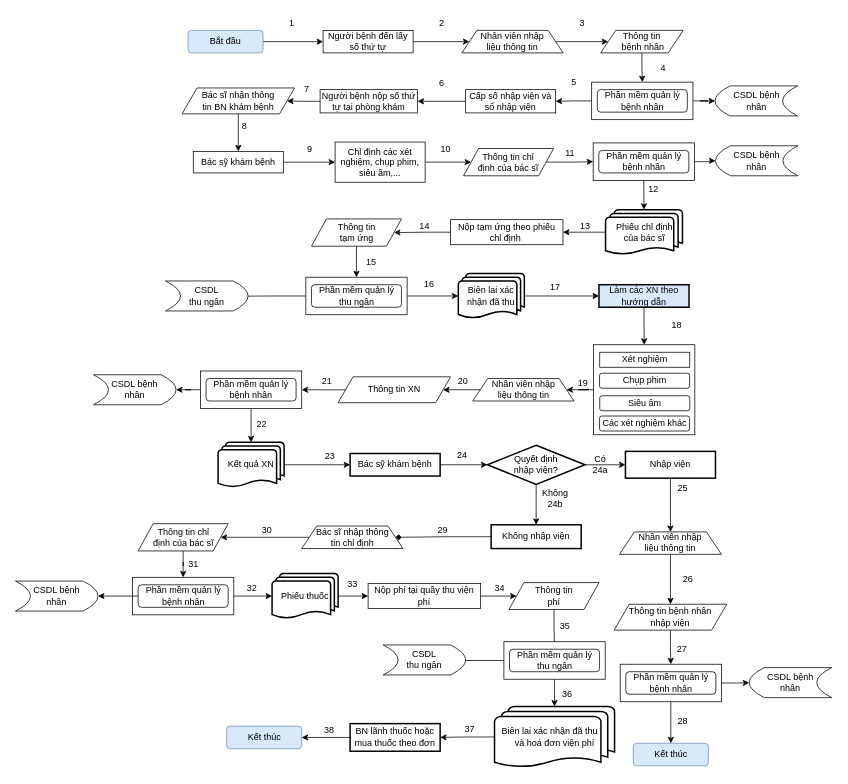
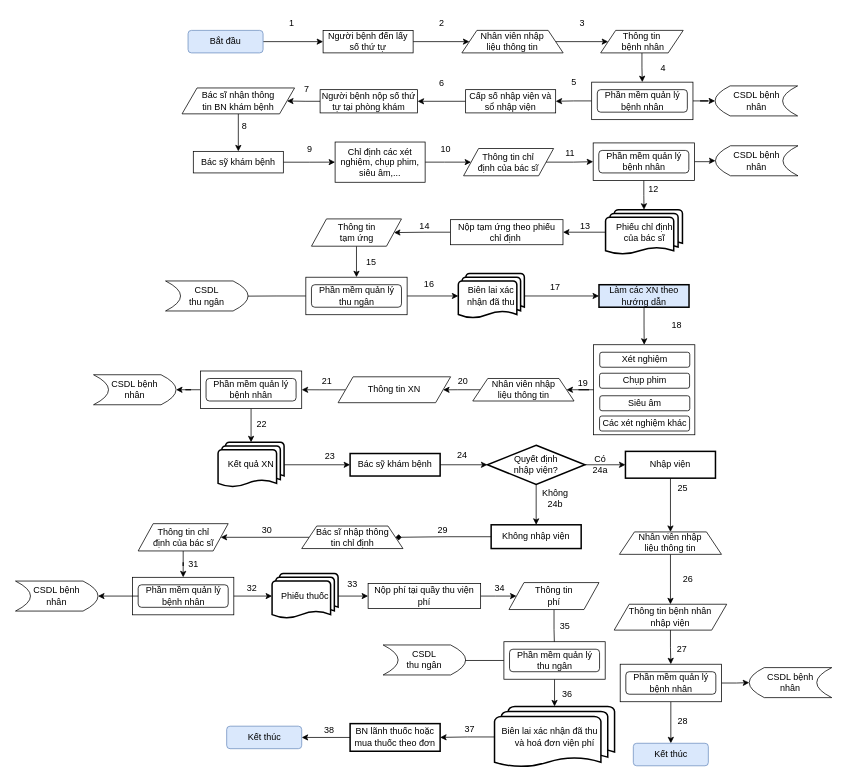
(644, 360) -> (644, 360)
